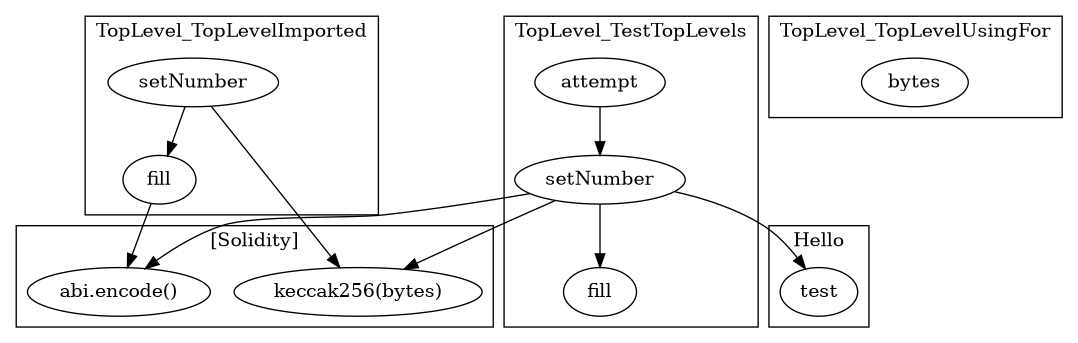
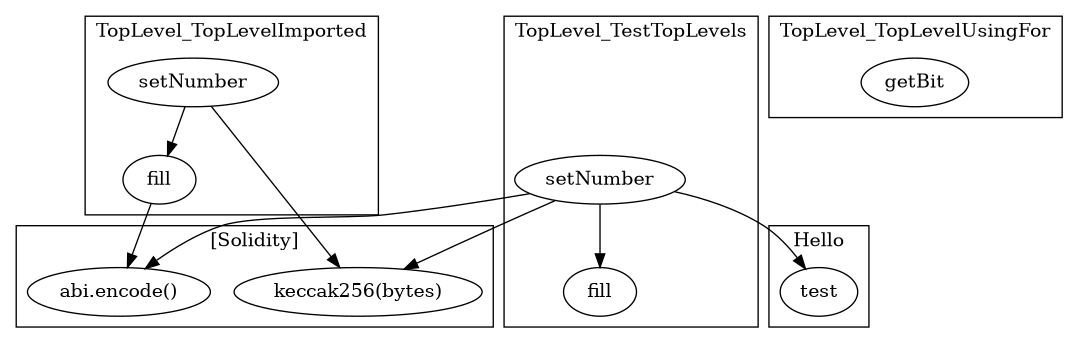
(600, 82) -> none
(915, 82) -> (915, 82)
